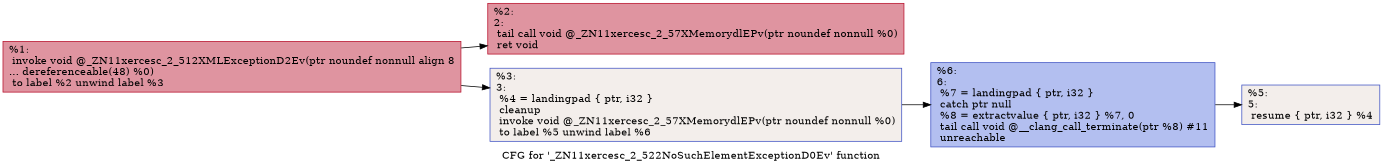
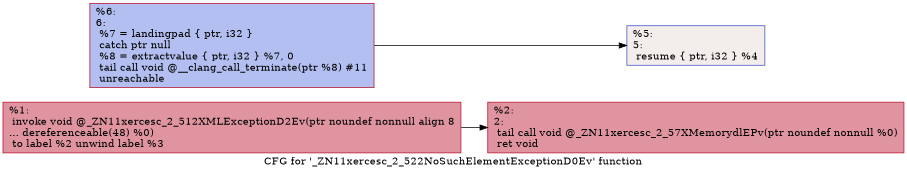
(696, 105) -> none
(1073, 105) -> (232, 45)
